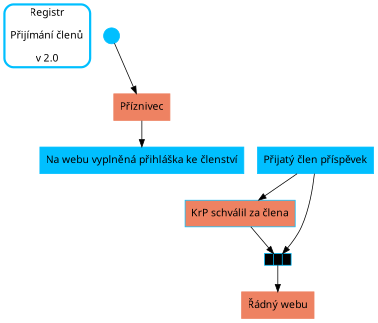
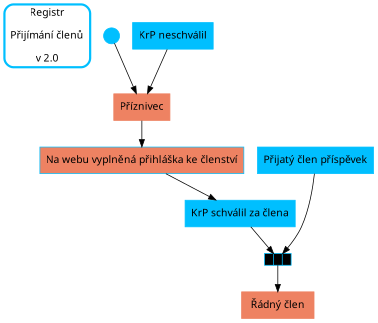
none -> (173, 36)
(142, 160) -> (142, 160)
(281, 185) -> (188, 185)
(240, 214) -> (240, 214)
(278, 305) -> (278, 305)
